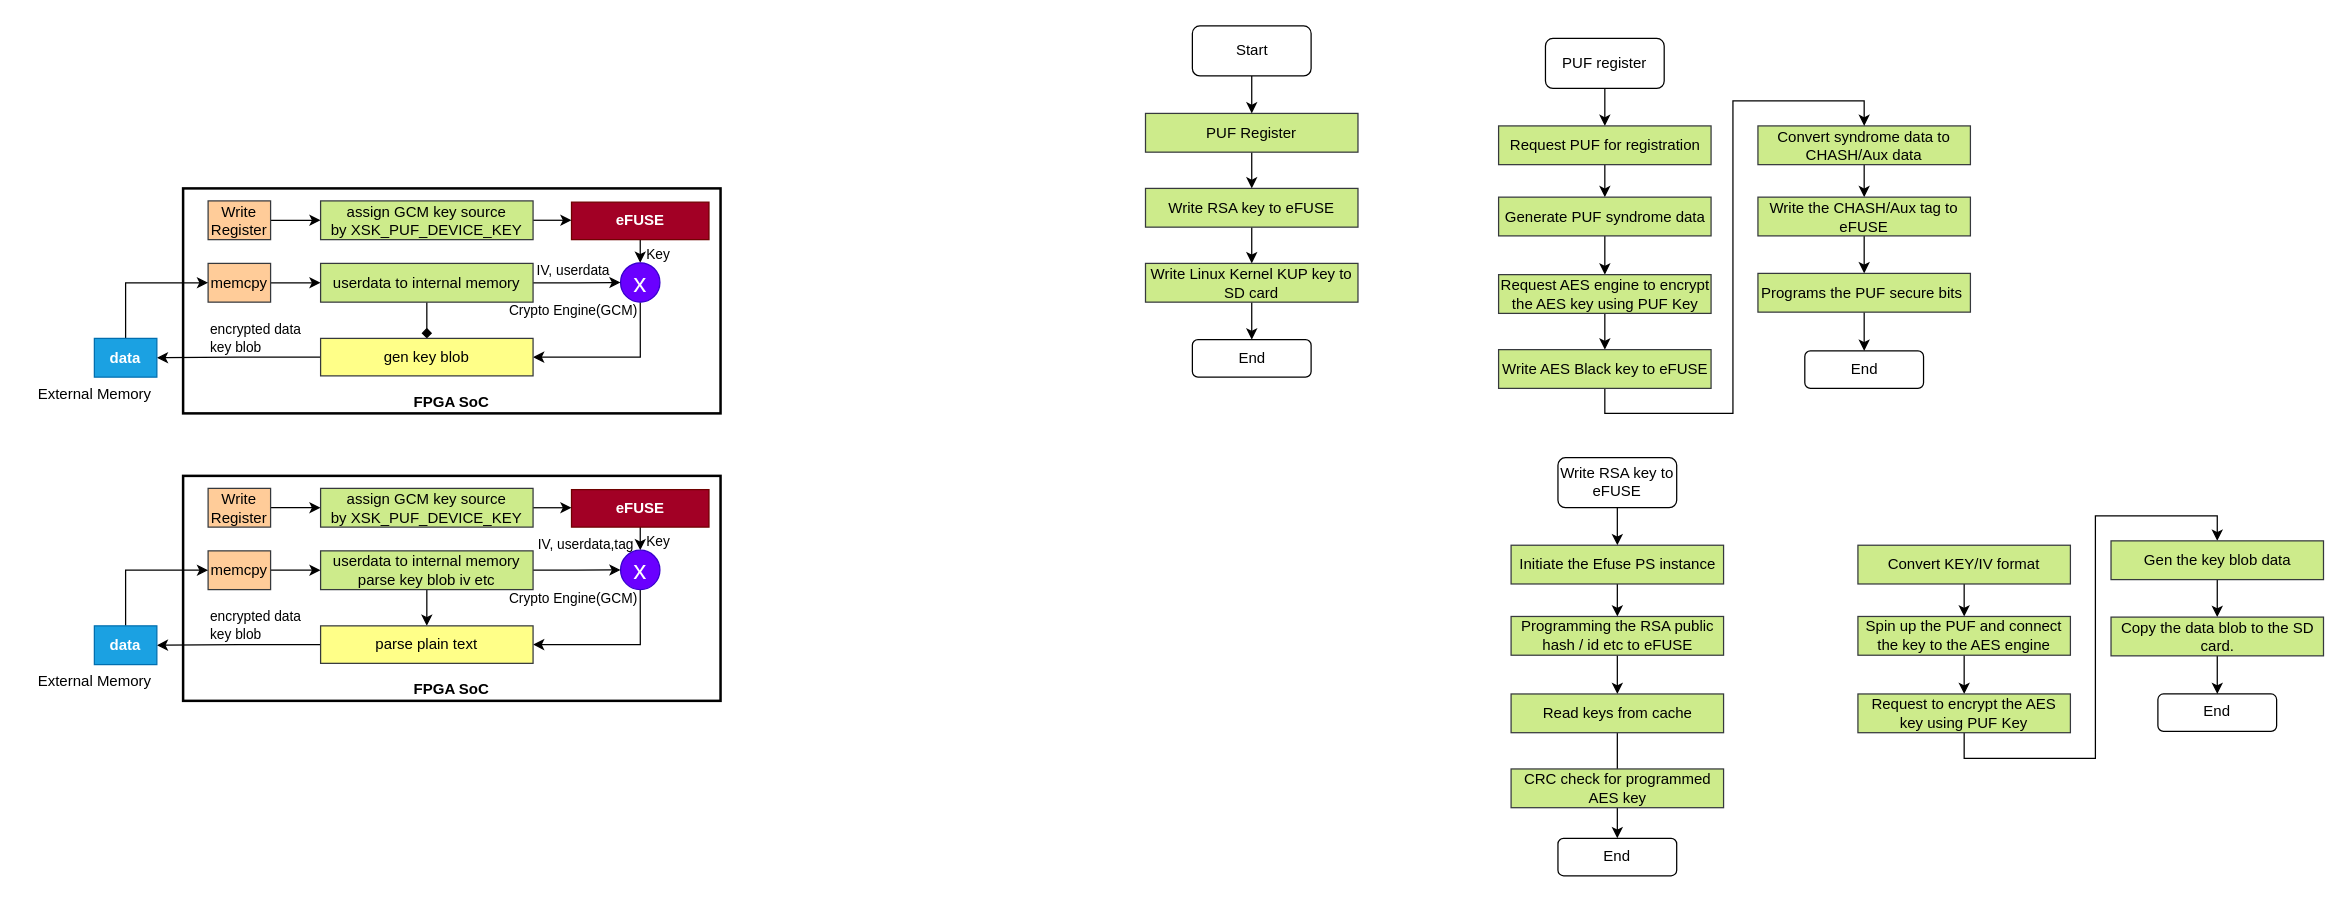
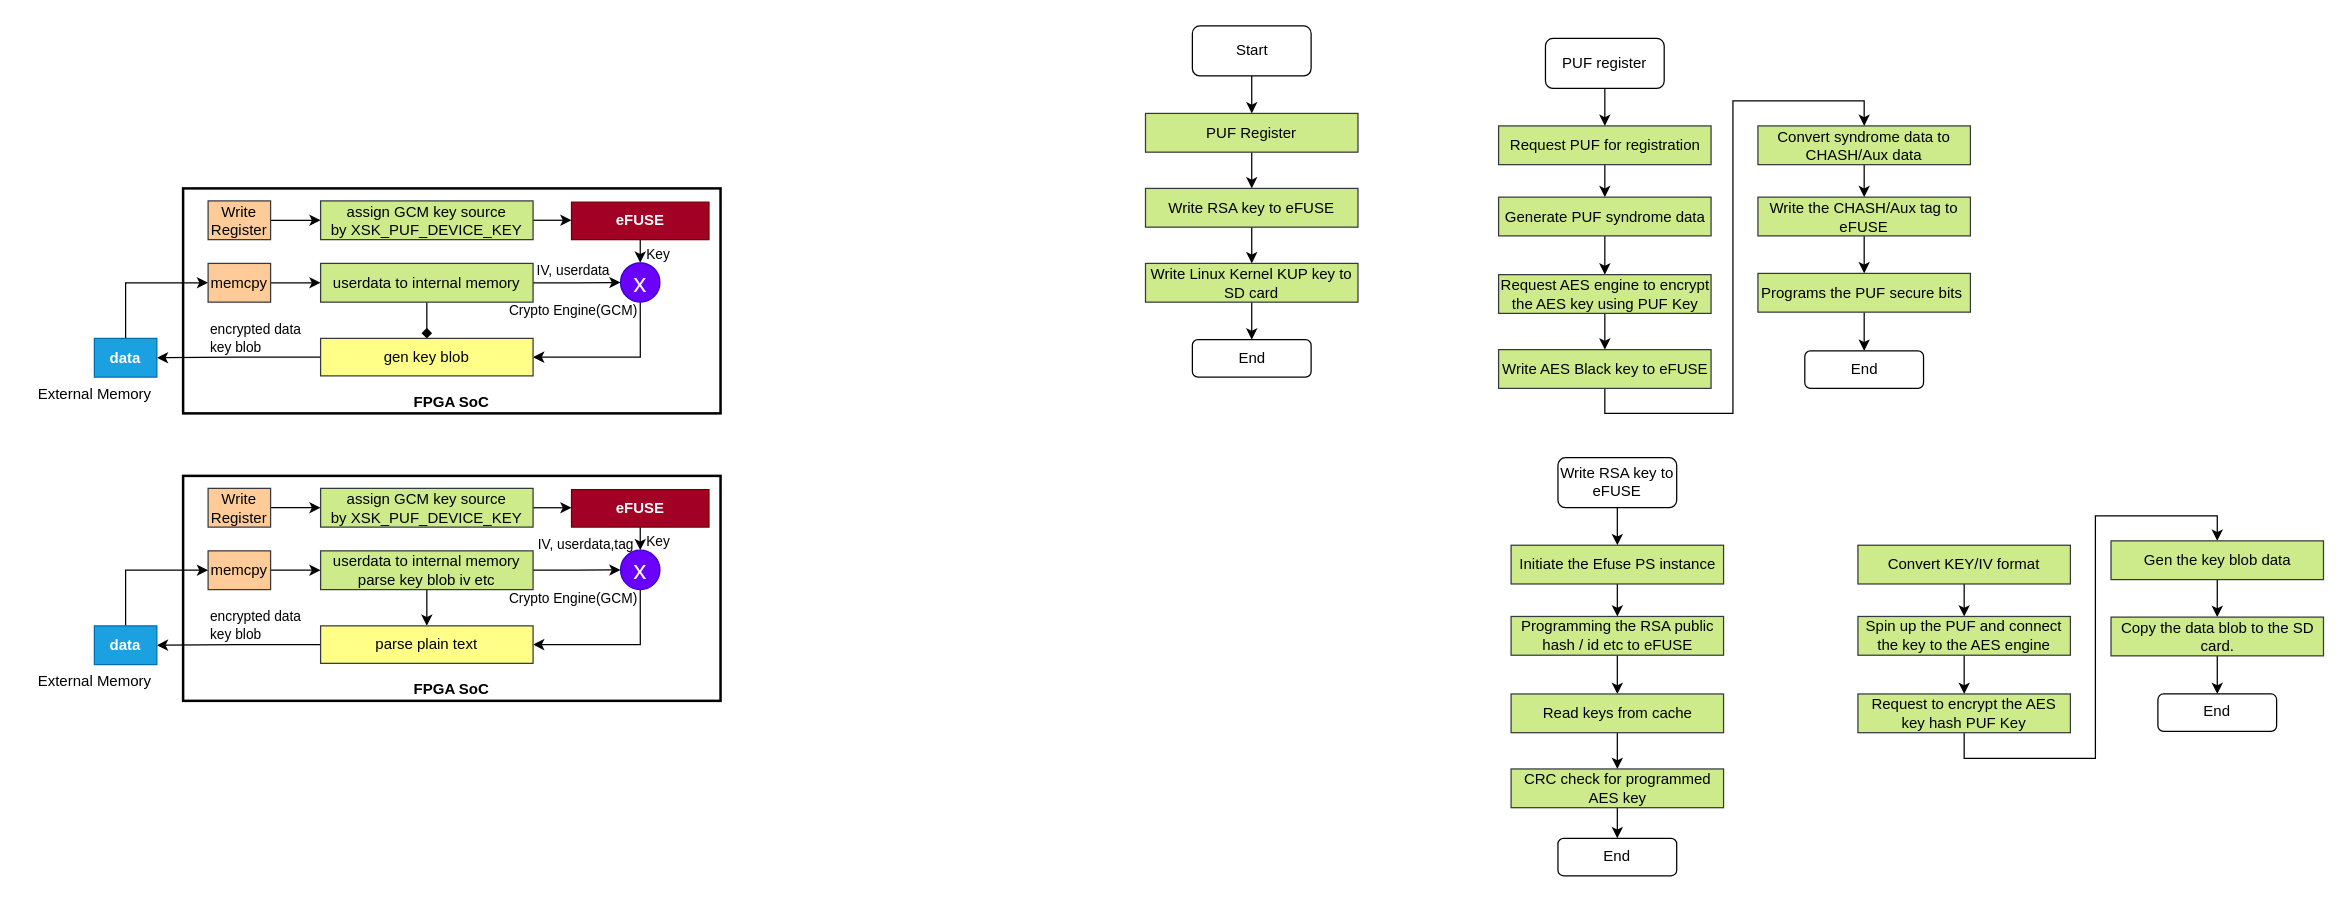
(1964, 713) -> (1964, 713)
(1618, 762) -> (1618, 759)
